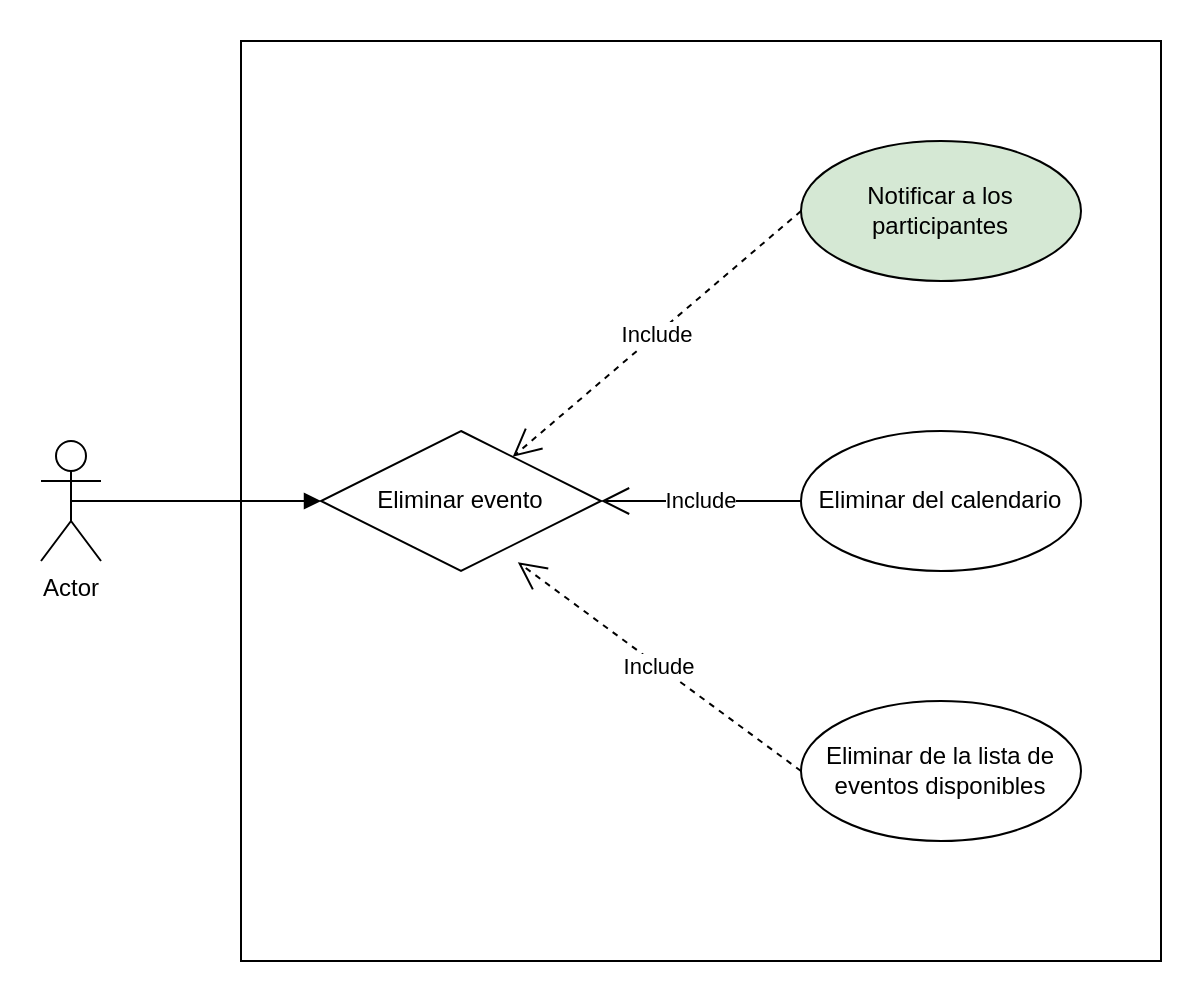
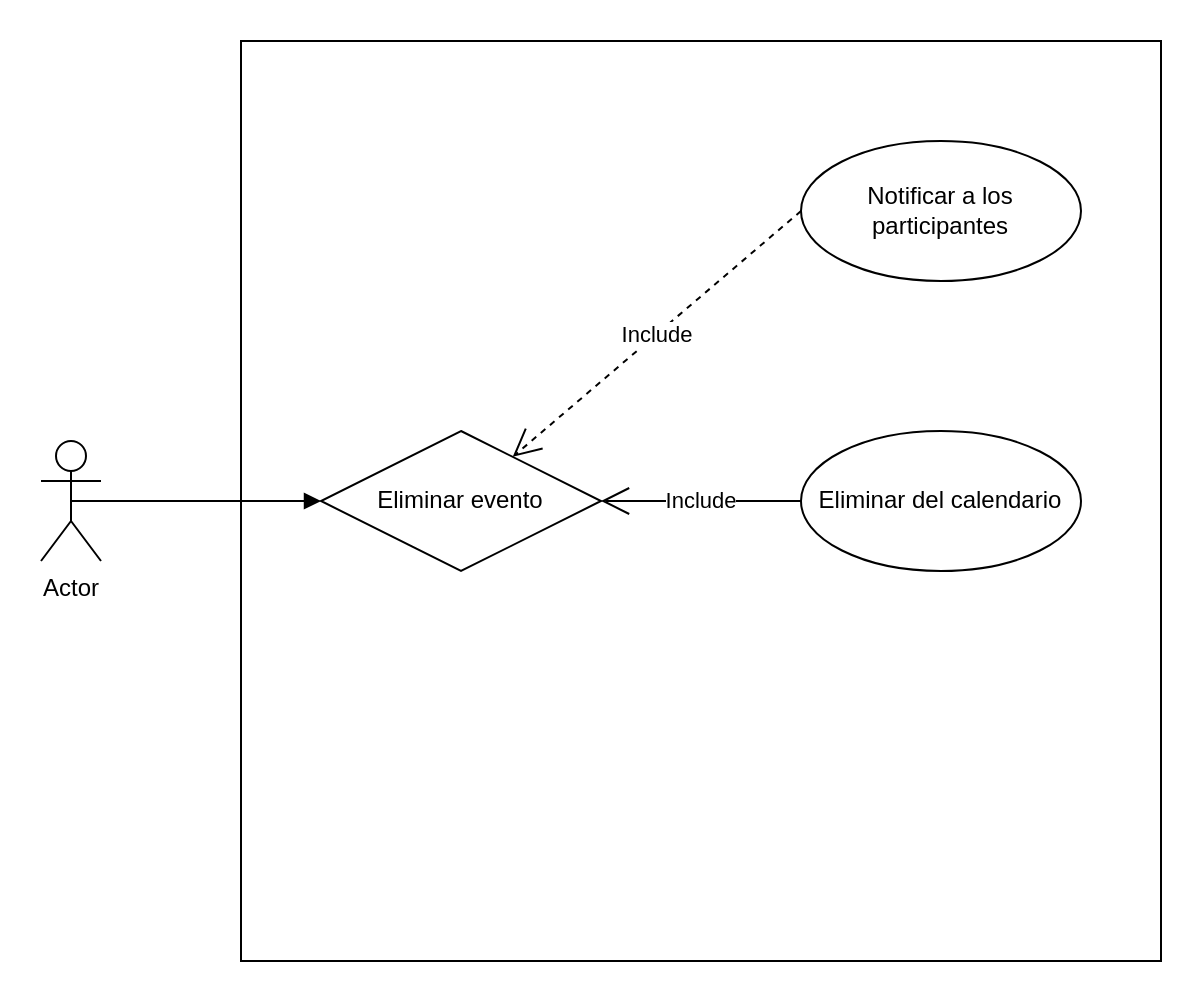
(941, 211) -> (941, 211)
(740, 726) -> none
(941, 771) -> none
